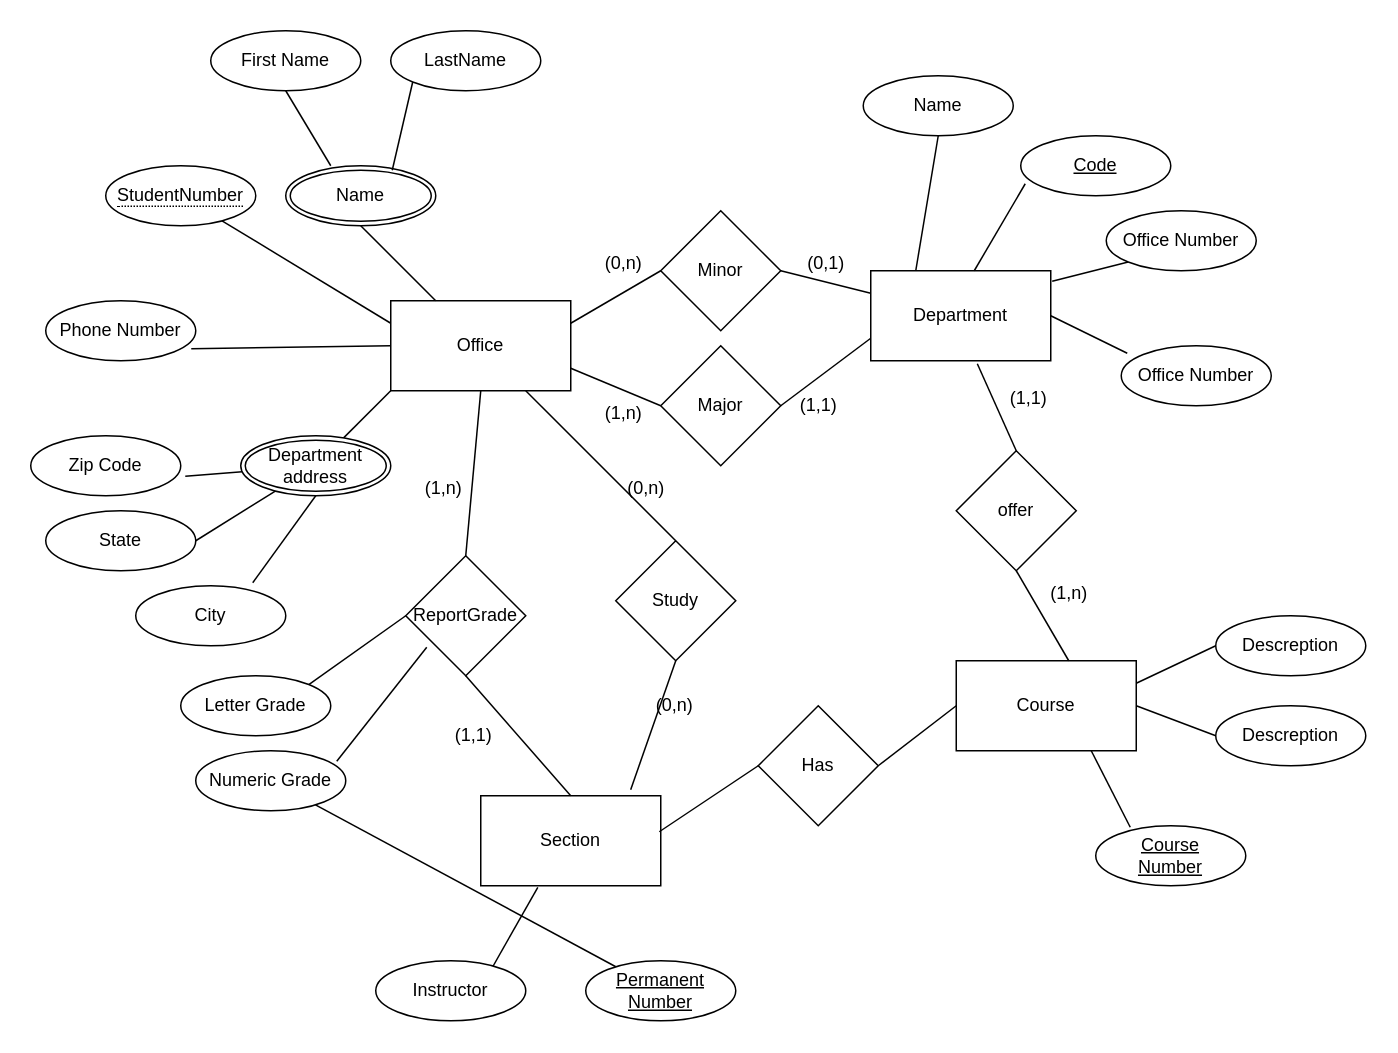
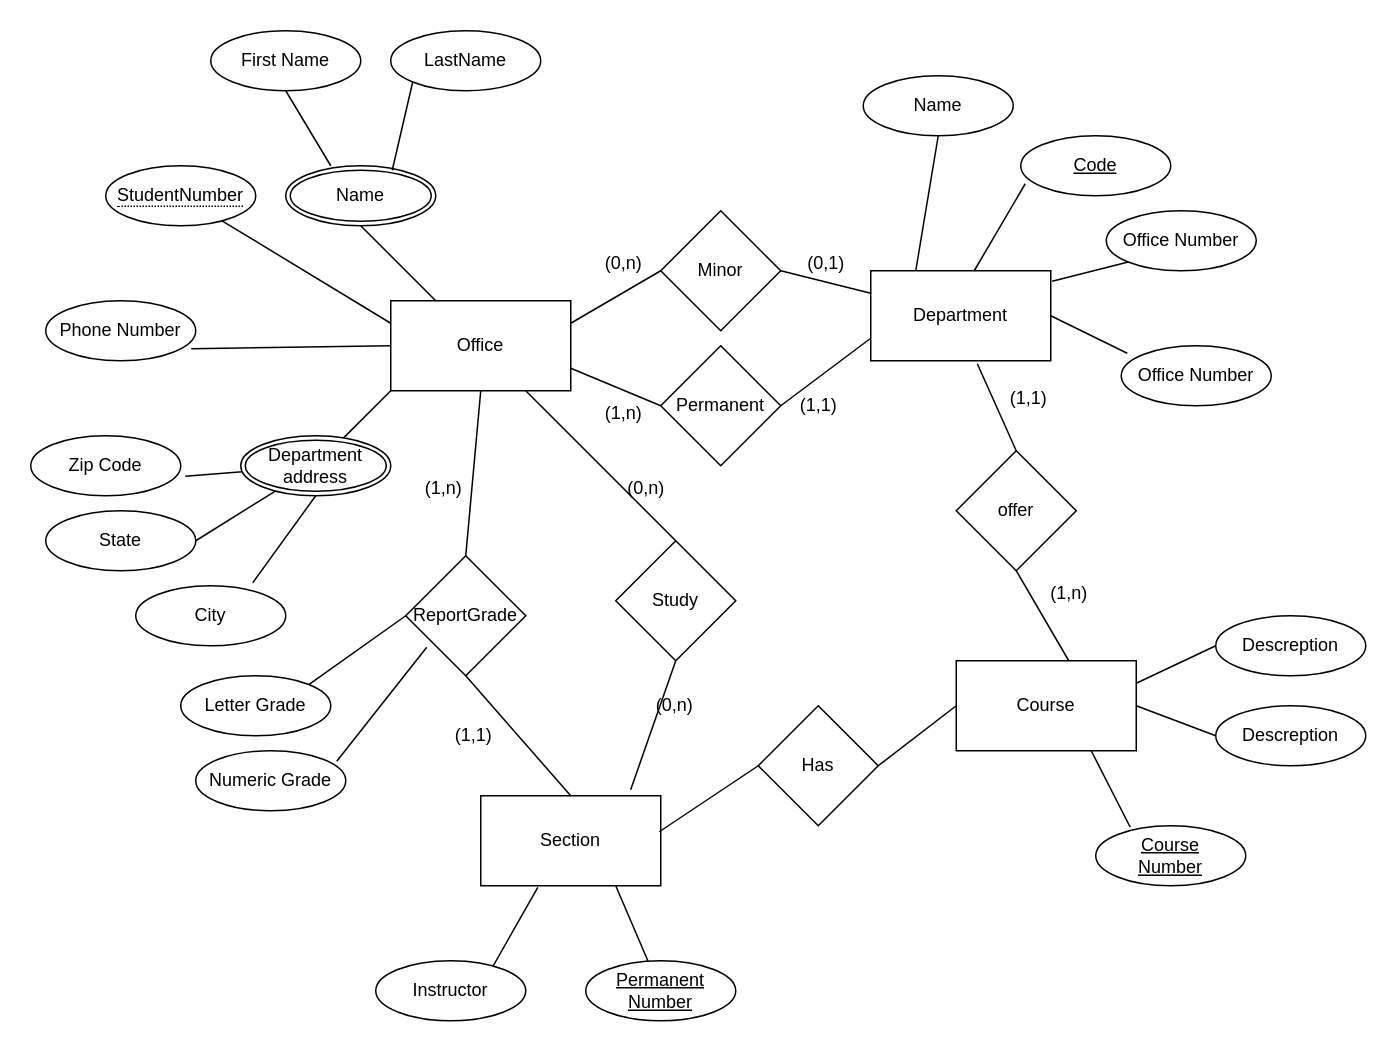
(721, 406) -> (721, 406)
(466, 886) -> (632, 923)
